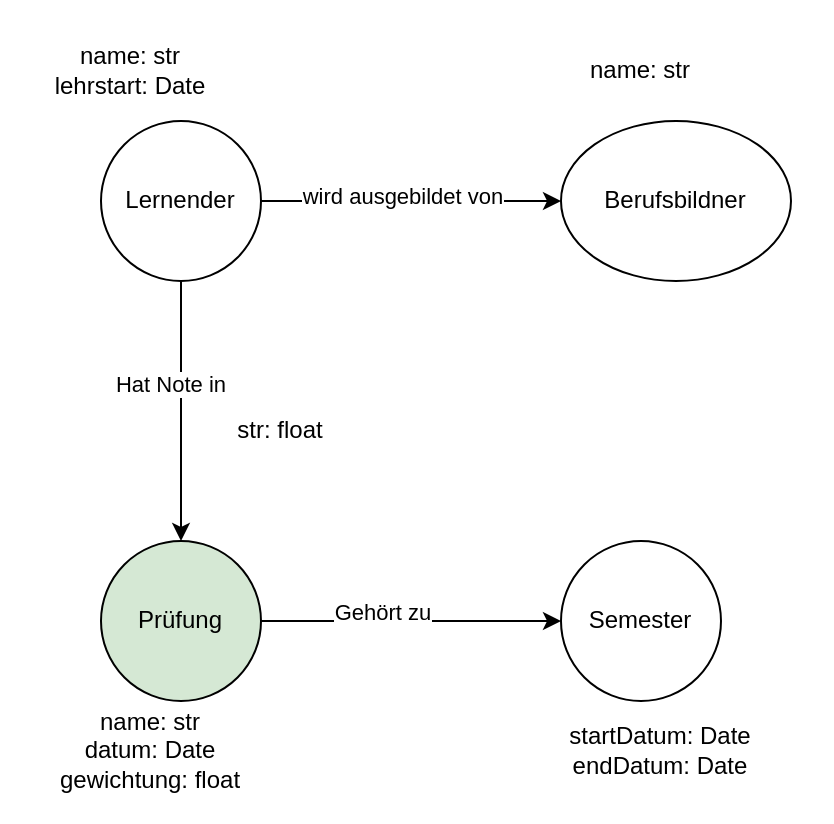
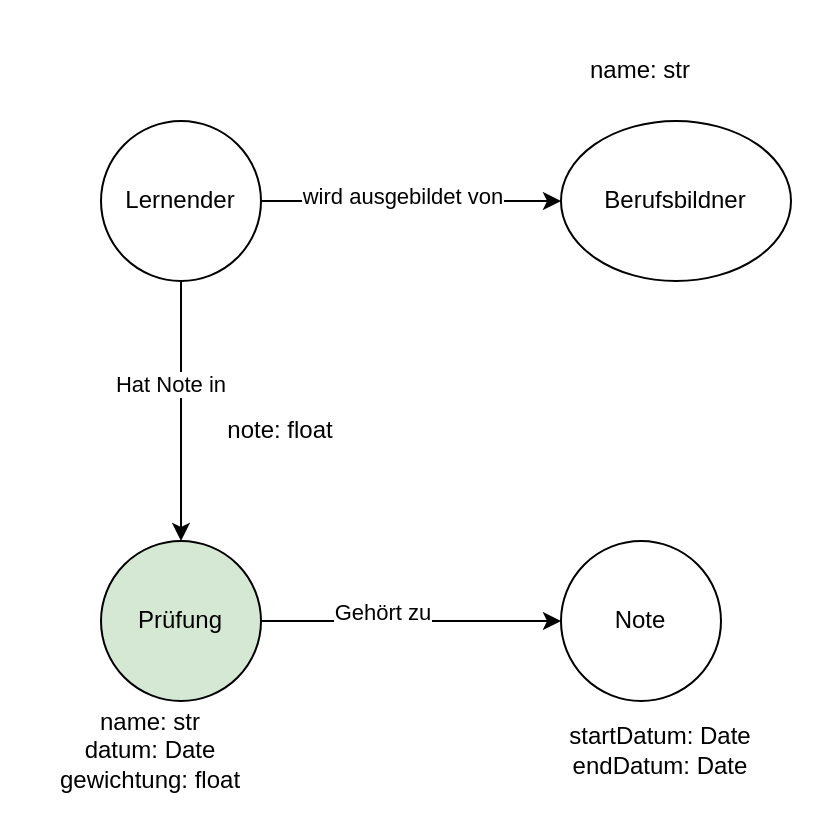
(131, 71) -> none
(281, 431) -> (281, 431)
(641, 621) -> (641, 621)
